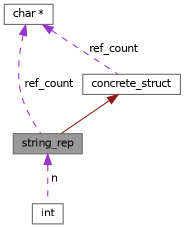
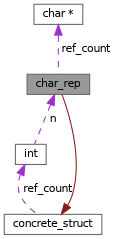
(85, 52) -> (21, 197)
(48, 144) -> (58, 84)
